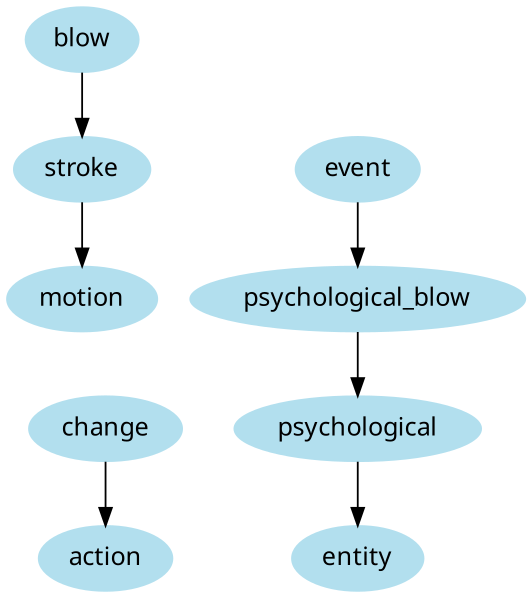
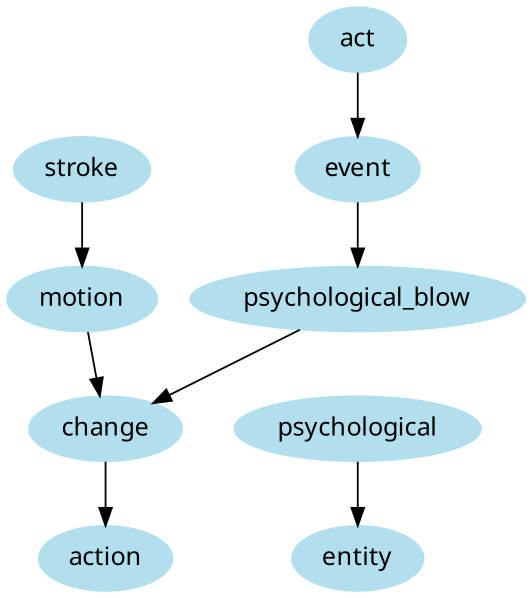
(82, 40) -> none
none -> (358, 40)
none -> (92, 355)
(358, 355) -> (235, 362)
